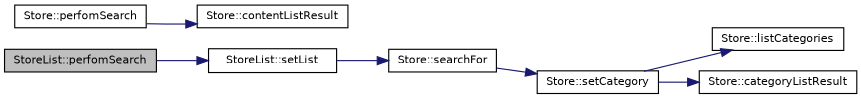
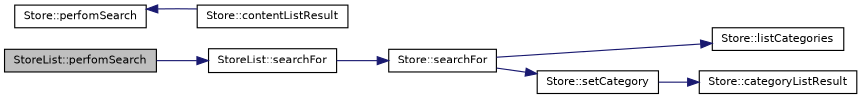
(166, 24) -> (178, 9)
(273, 61) -> (273, 61)
(683, 62) -> (599, 51)
